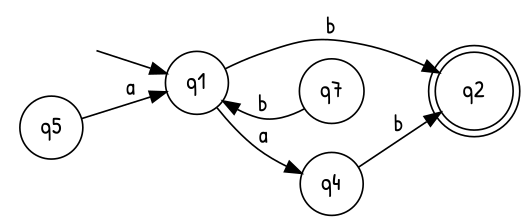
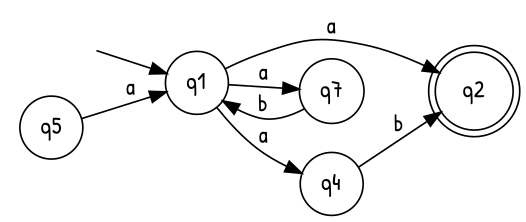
(332, 27) -> (332, 27)
none -> (256, 86)
